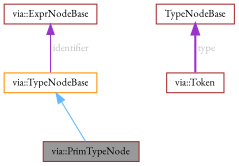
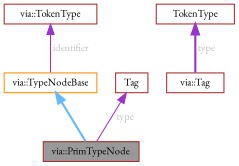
(51, 14) -> (51, 14)
(195, 14) -> (195, 14)
none -> (132, 83)
(195, 83) -> (195, 83)
(74, 122) -> (74, 122)
